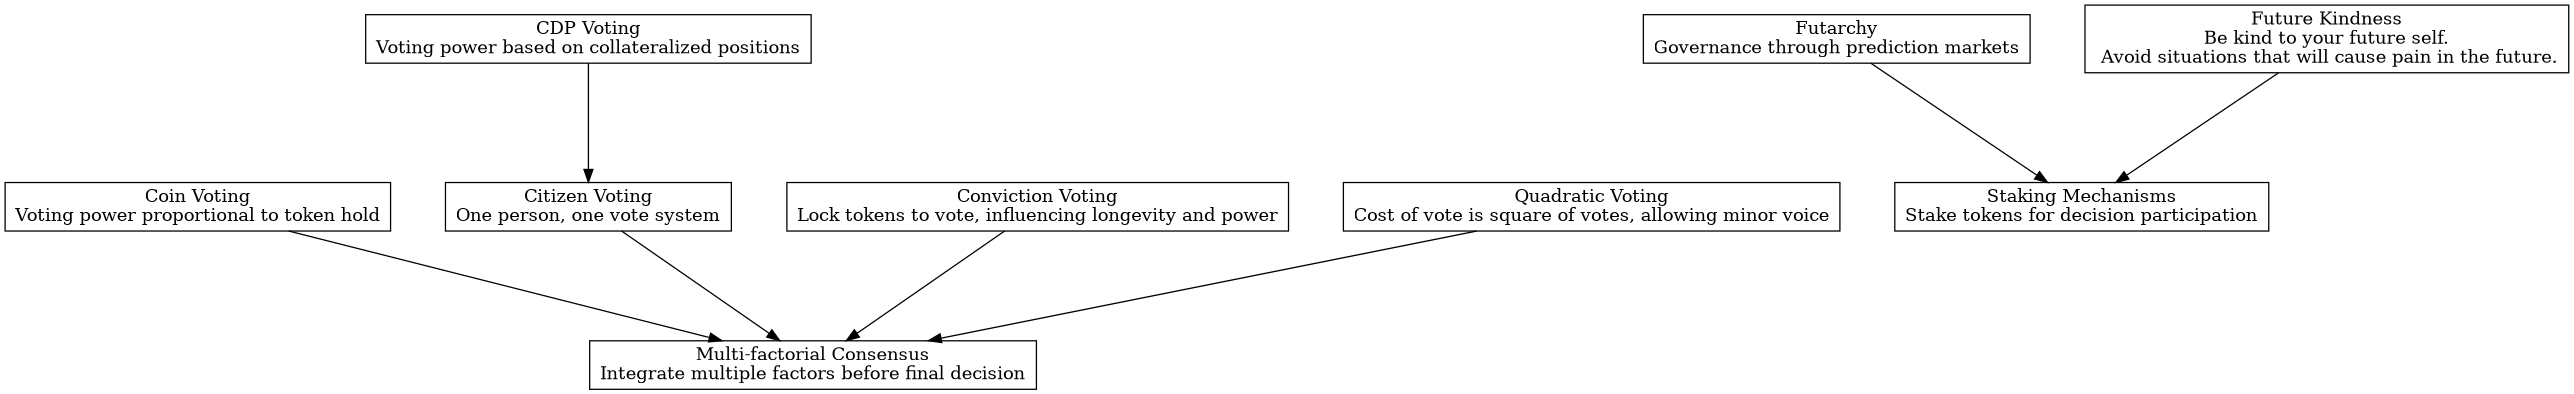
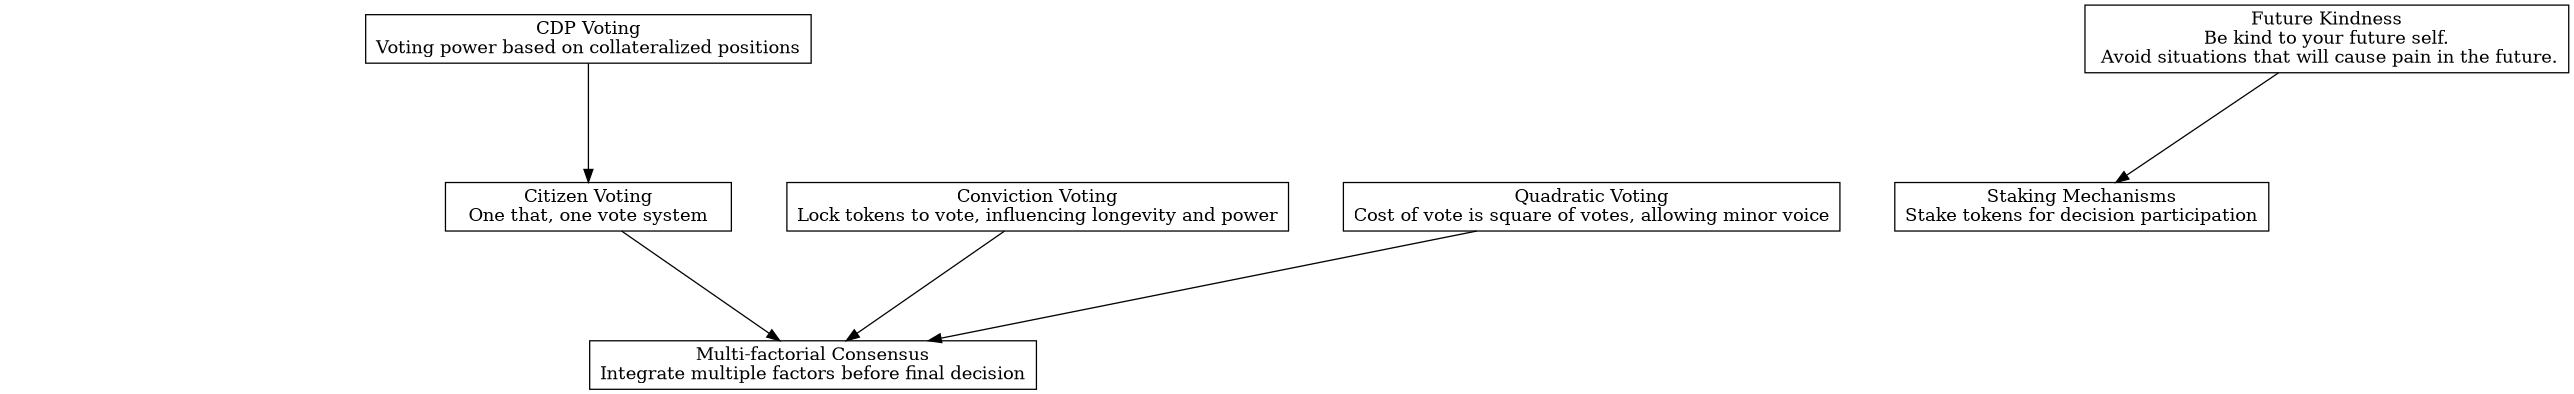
(1837, 39) -> none
(198, 207) -> none
(588, 207) -> (588, 207)
